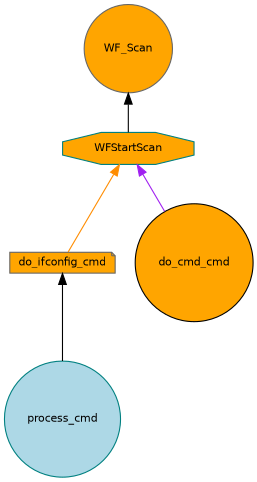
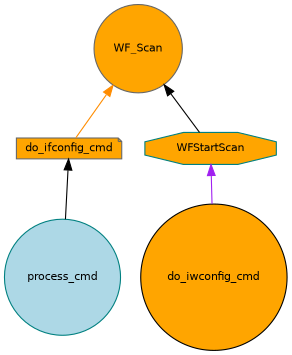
(91, 213) -> (91, 116)
(194, 263) -> (214, 277)
